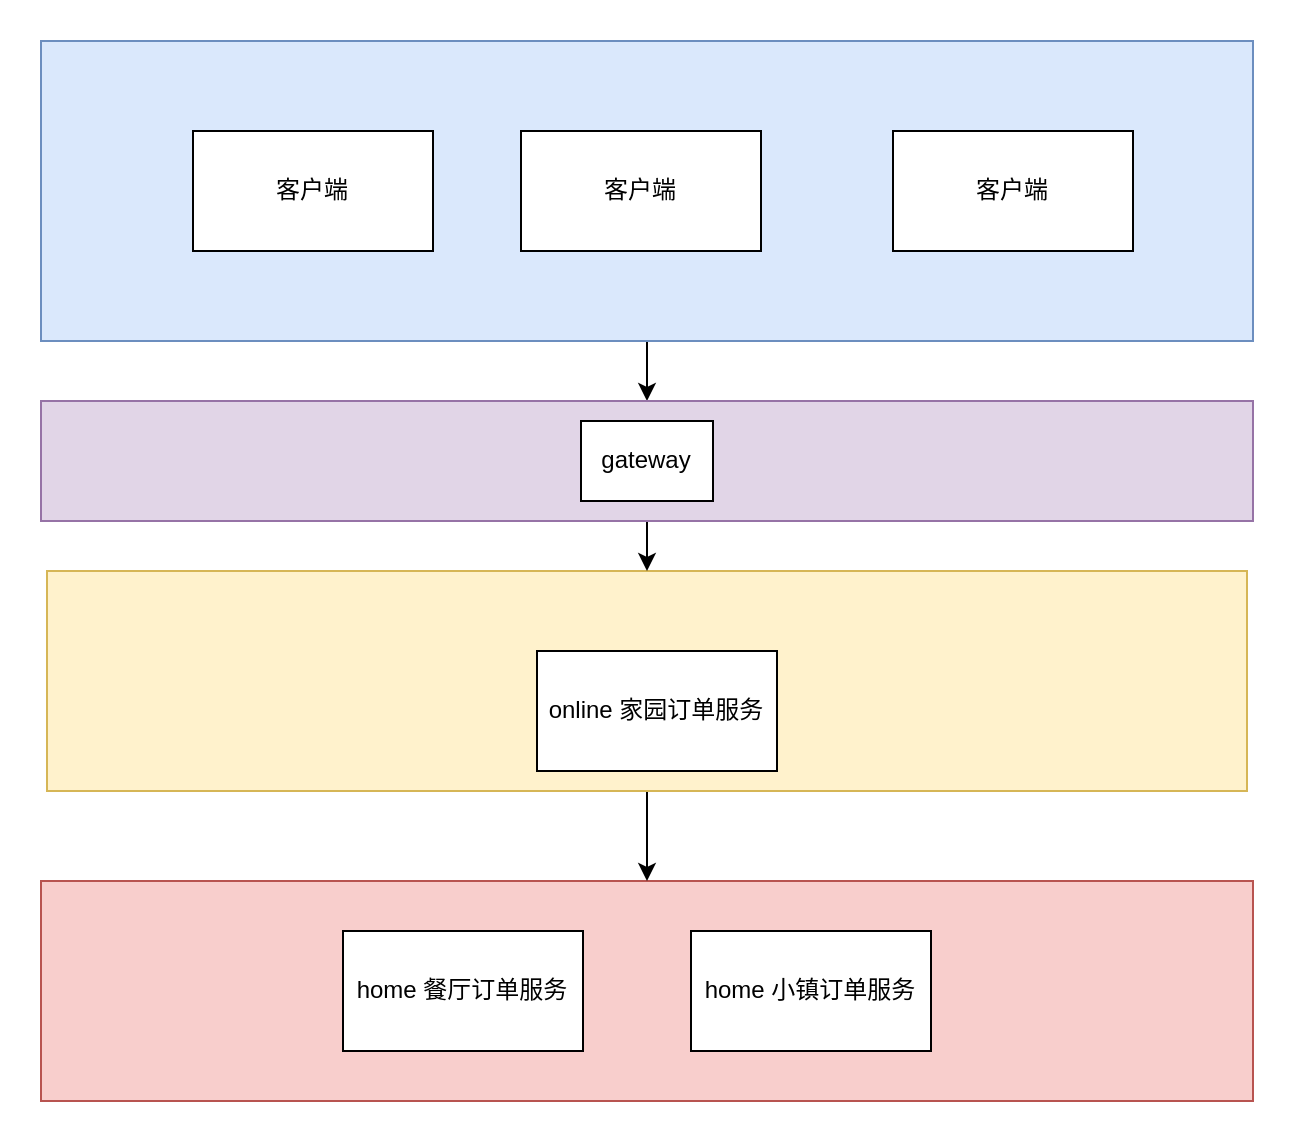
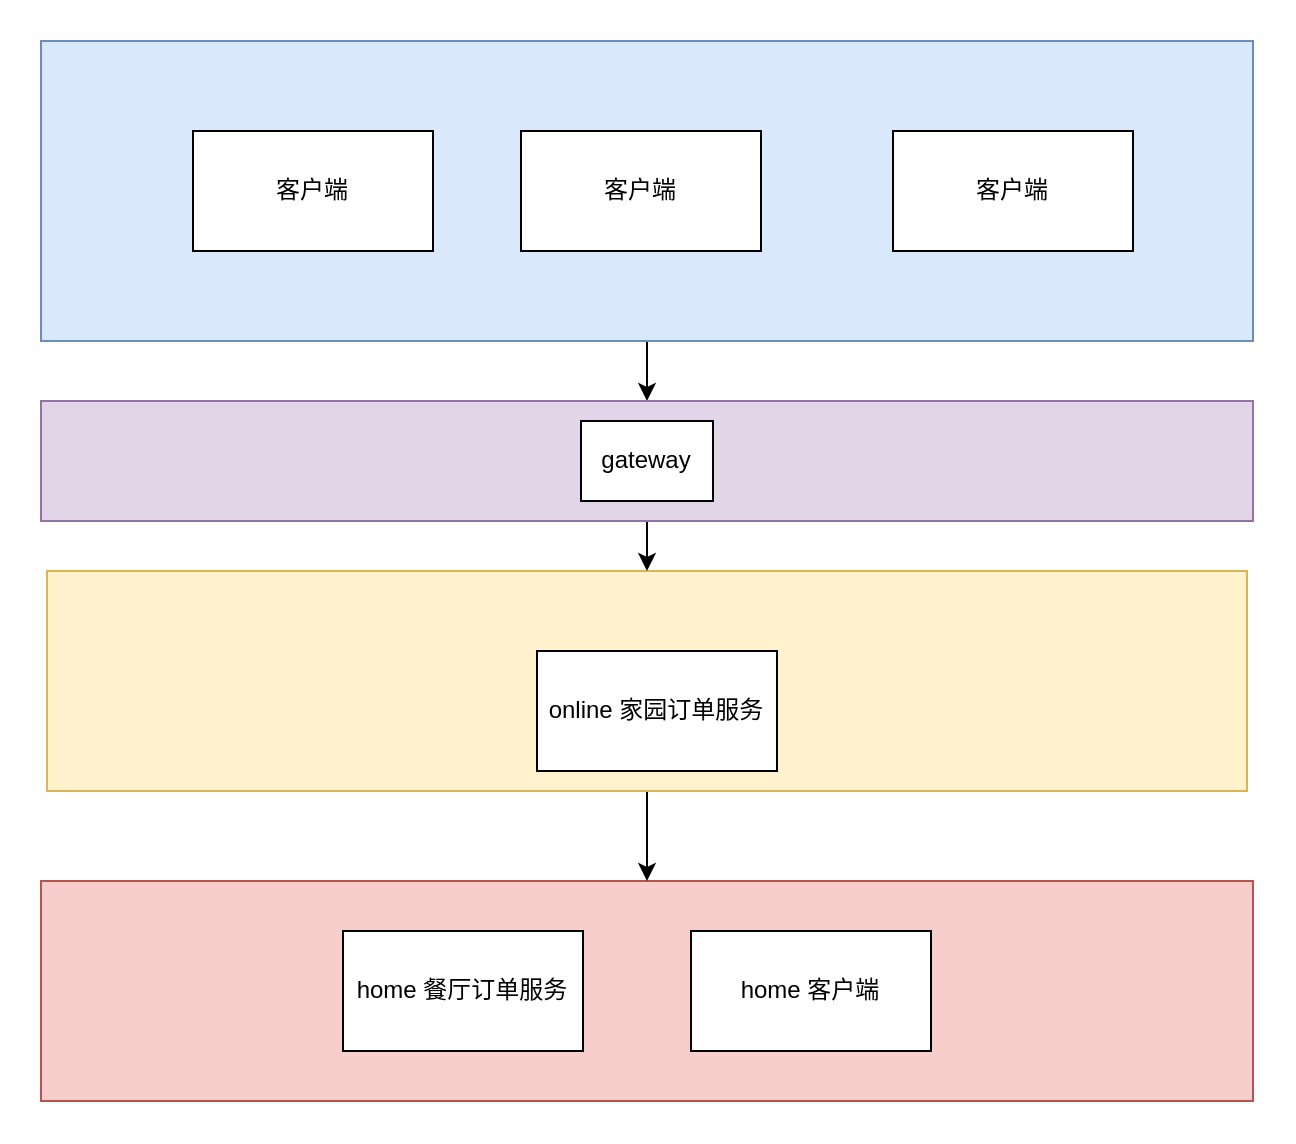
(811, 991) -> (811, 991)
